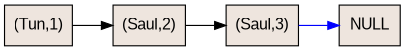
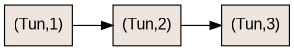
(149, 25) -> (147, 25)
(262, 25) -> (256, 25)
(370, 25) -> none
